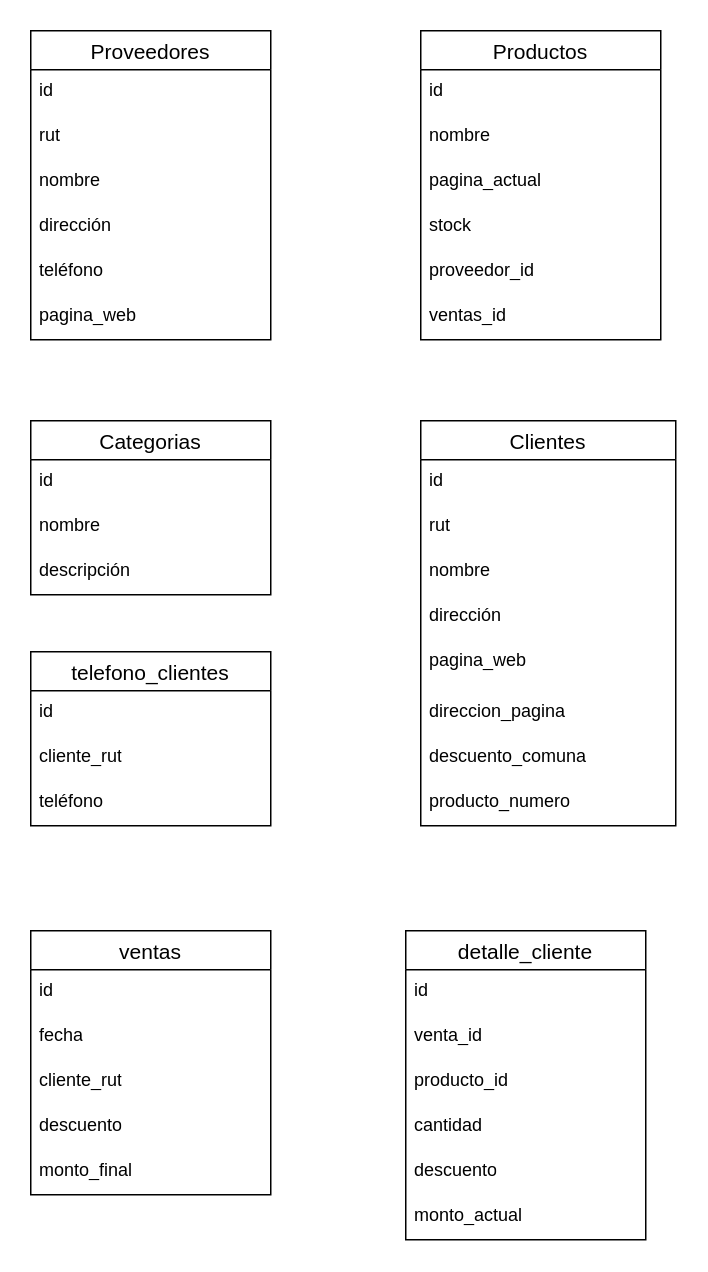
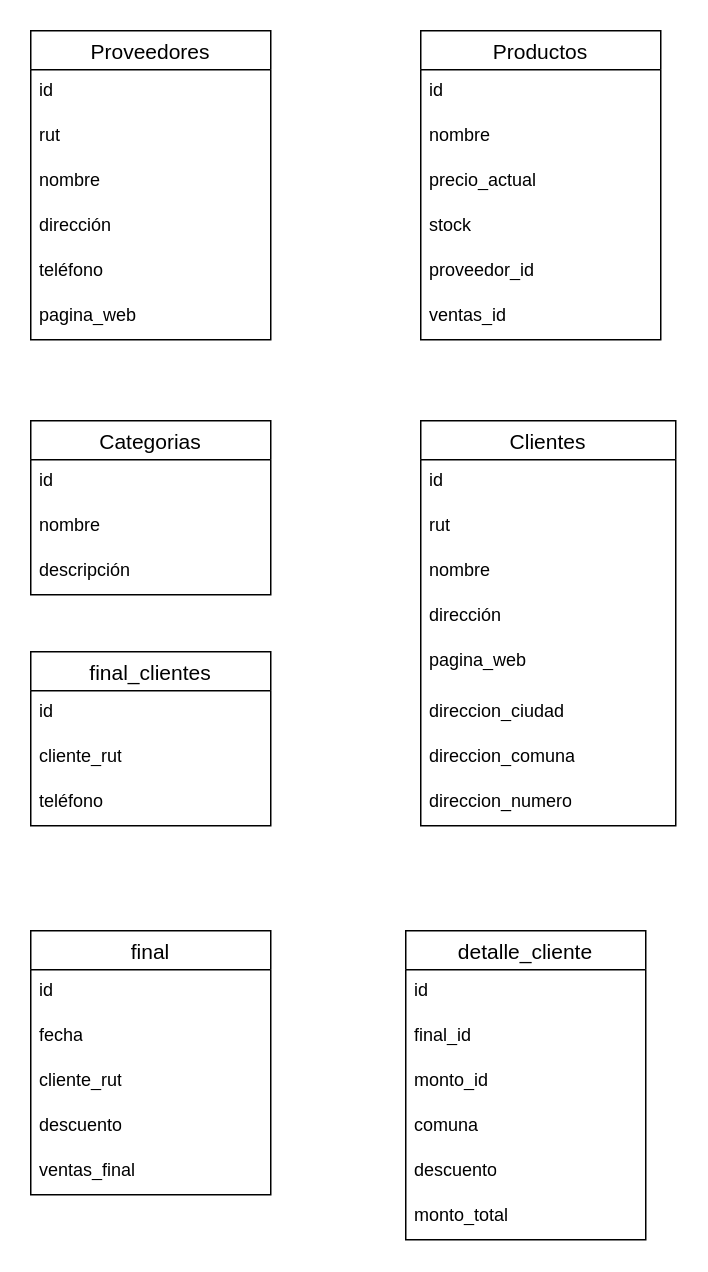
(491, 181) -> (491, 181)
(150, 673) -> (150, 673)
(503, 712) -> (503, 712)
(510, 757) -> (506, 757)
(505, 802) -> (506, 802)
(150, 952) -> (150, 952)
(453, 1036) -> (448, 1036)
(468, 1081) -> (453, 1081)
(453, 1126) -> (445, 1126)
(91, 1171) -> (96, 1171)
(473, 1216) -> (468, 1216)
